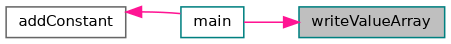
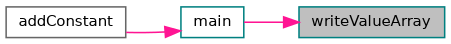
(161, 12) -> (146, 33)
